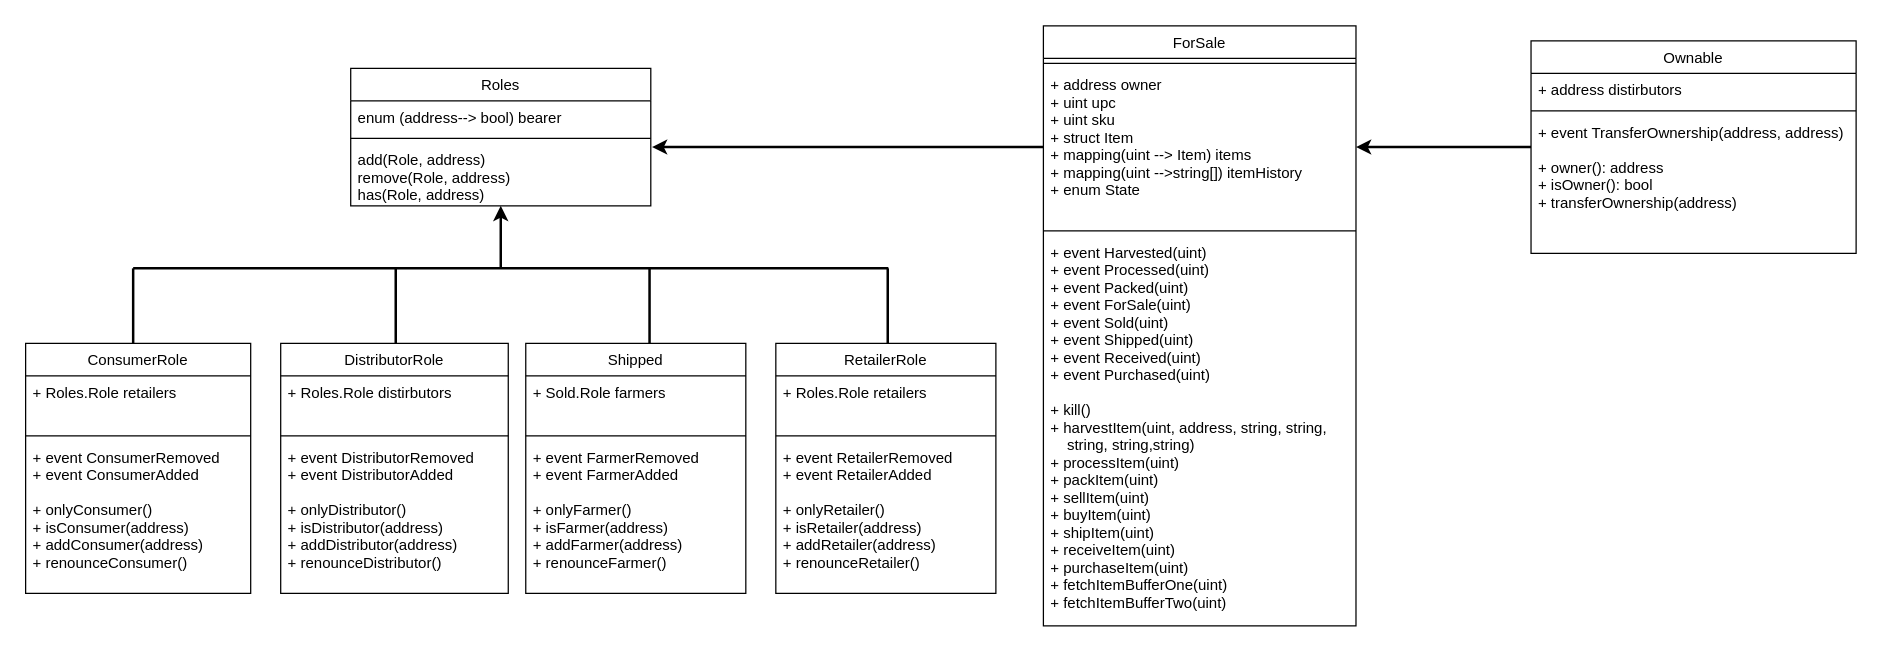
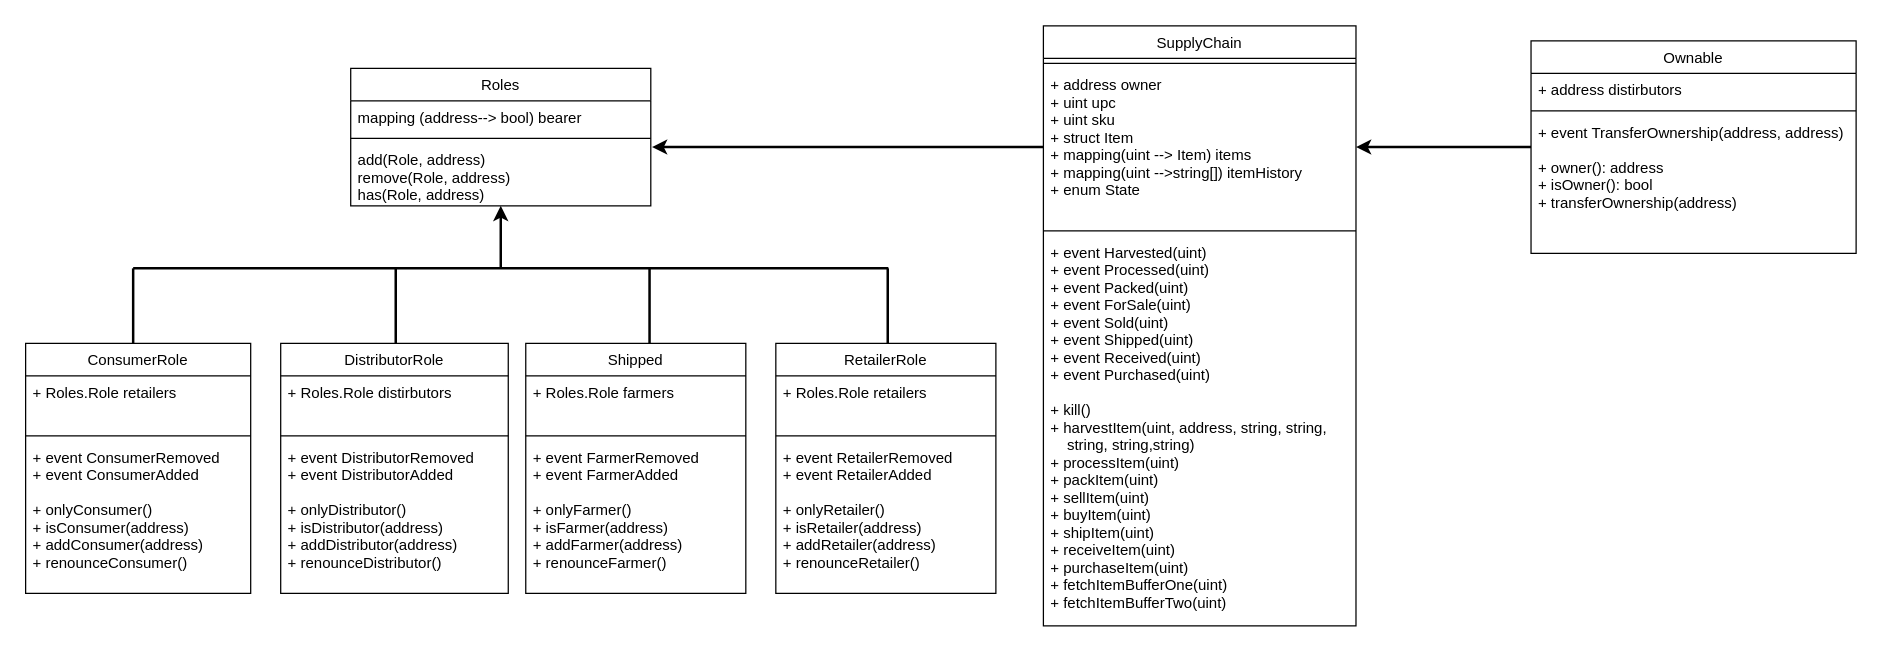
(1199, 43) -> (1199, 43)
(472, 118) -> (482, 118)
(603, 393) -> (607, 393)
